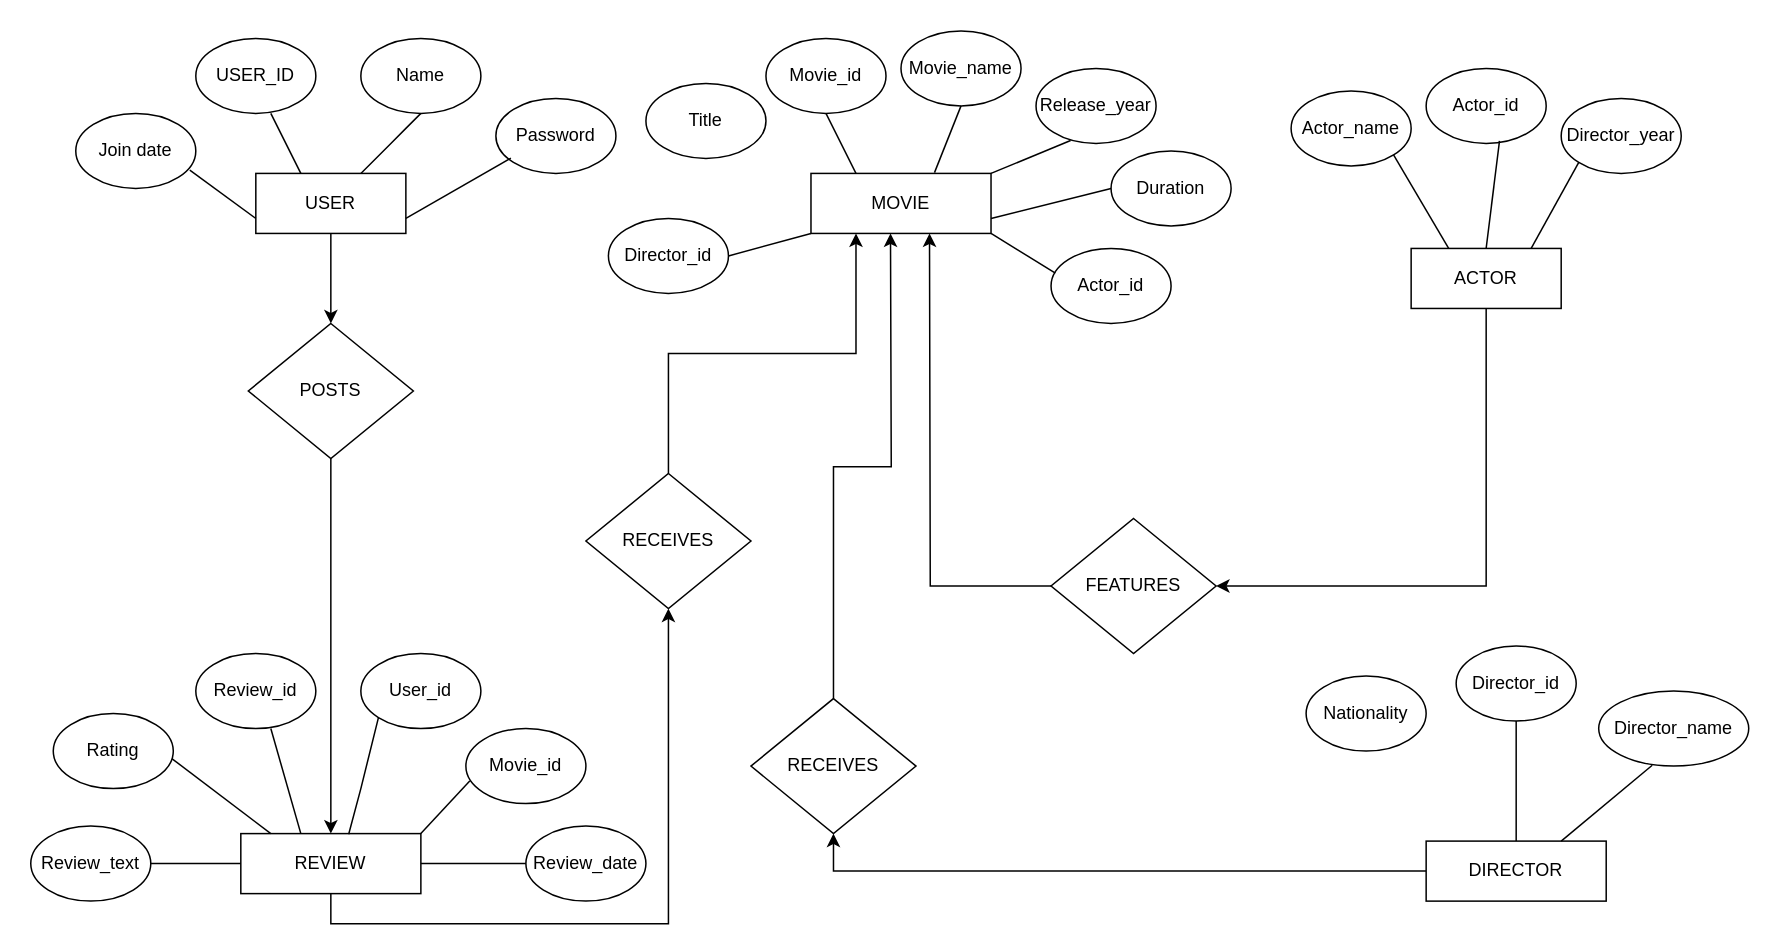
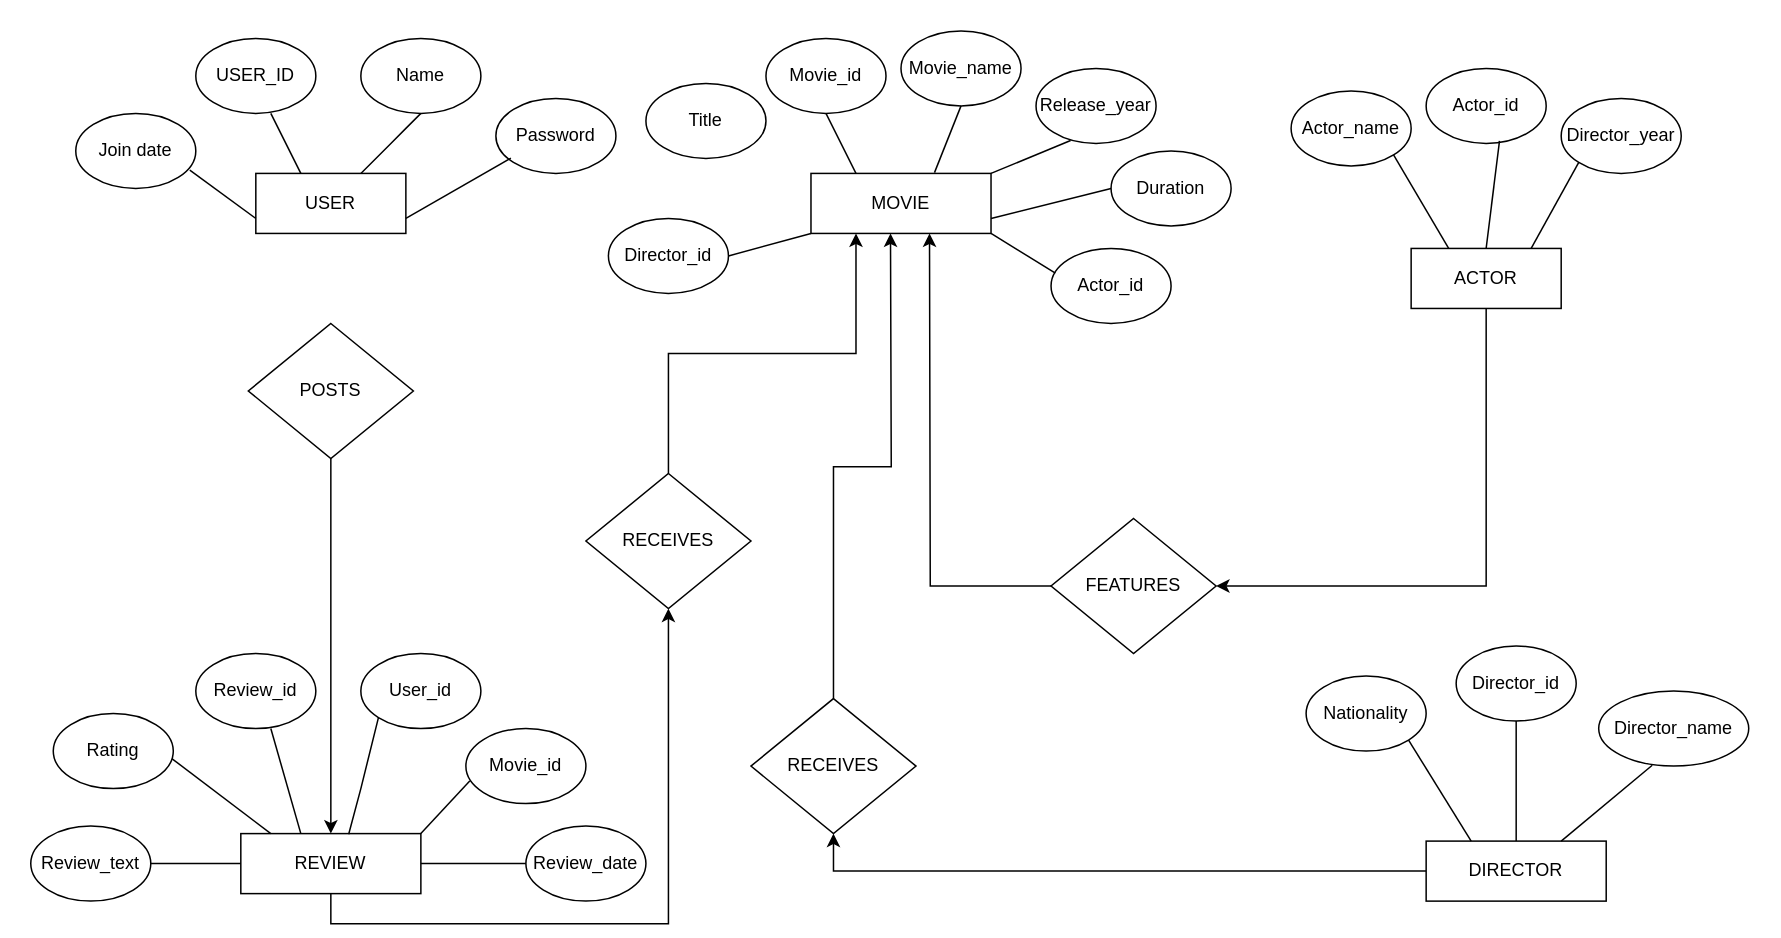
(331, 273) -> none
none -> (1439, 790)
